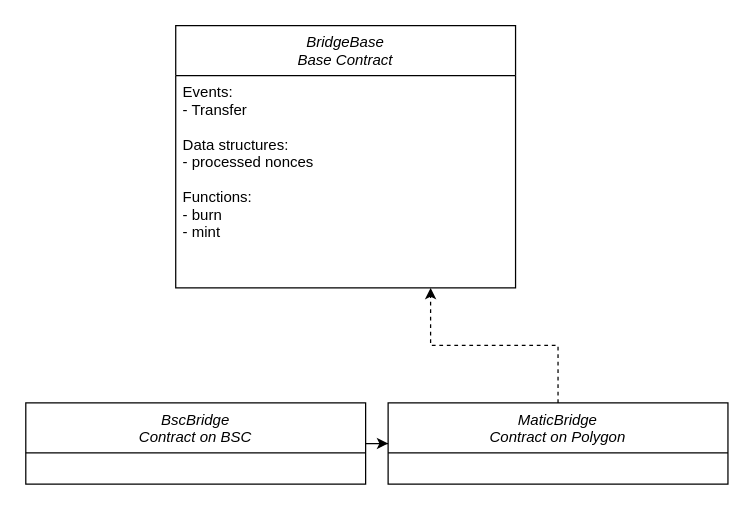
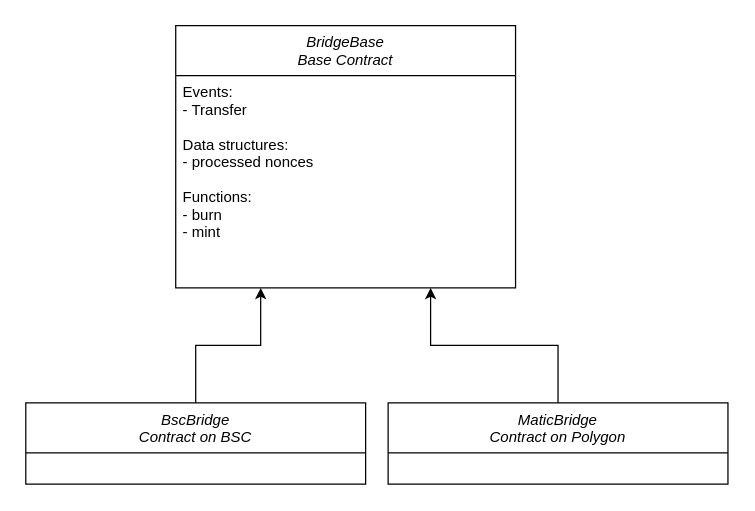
(497, 346) -> (497, 346)
(381, 444) -> (224, 346)
